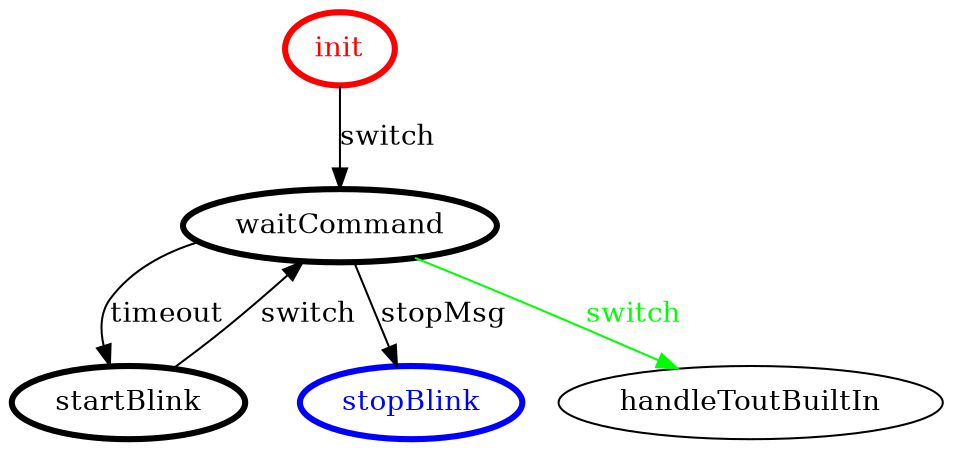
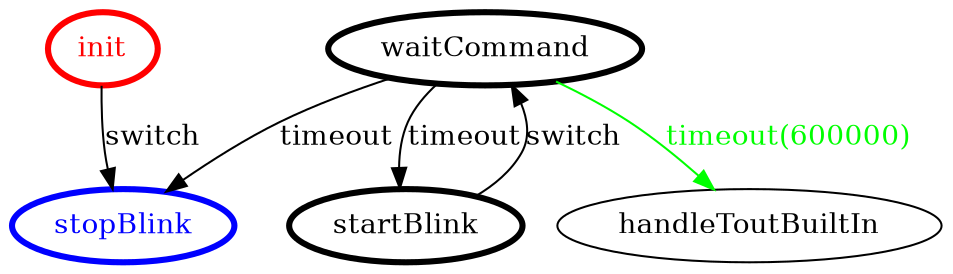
(340, 127) -> (103, 128)
(444, 314) -> (337, 137)
(634, 314) -> (789, 137)
